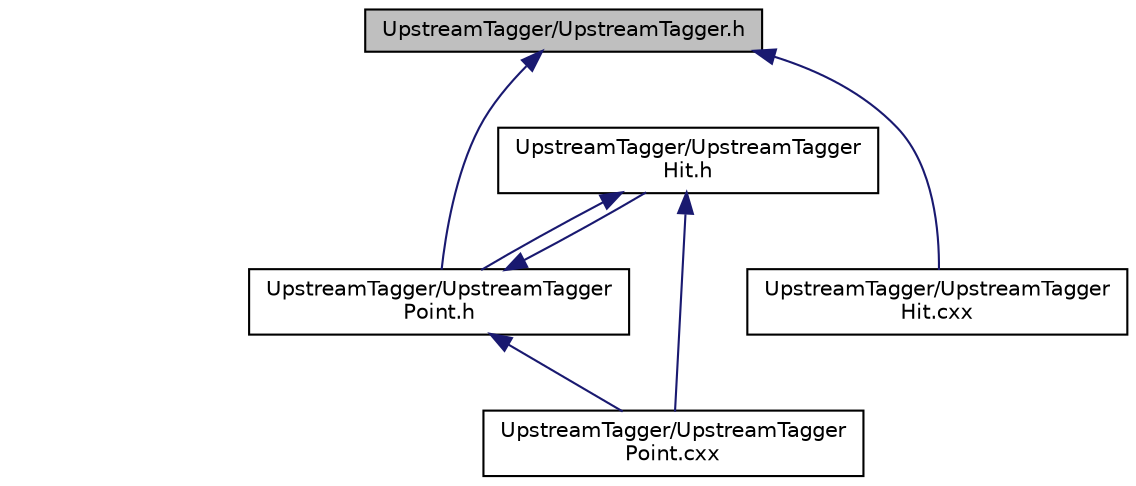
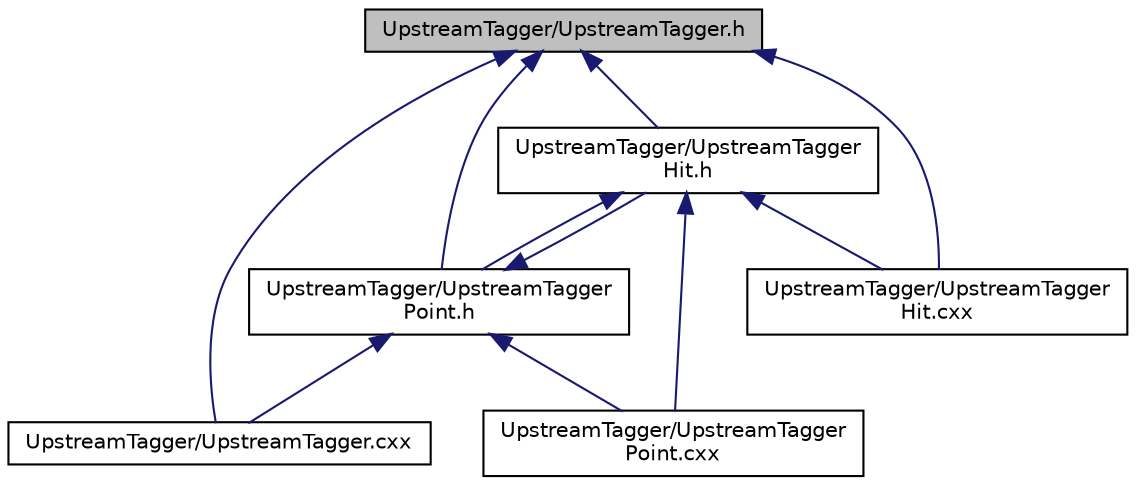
none -> (628, 97)
none -> (822, 236)
none -> (220, 443)
